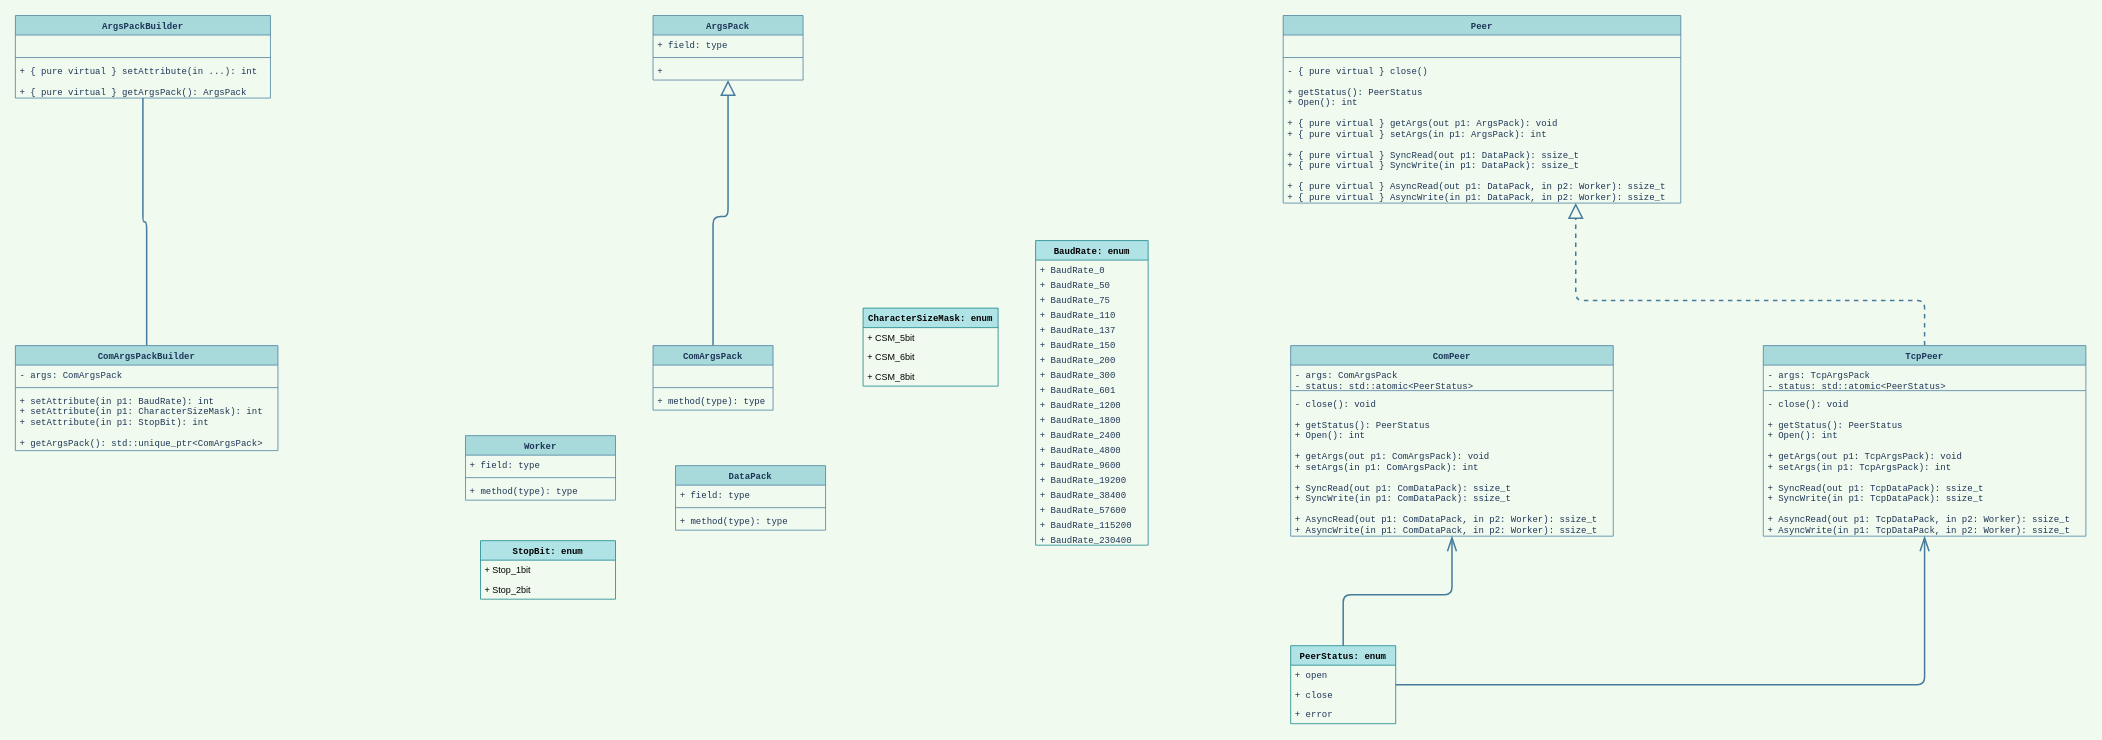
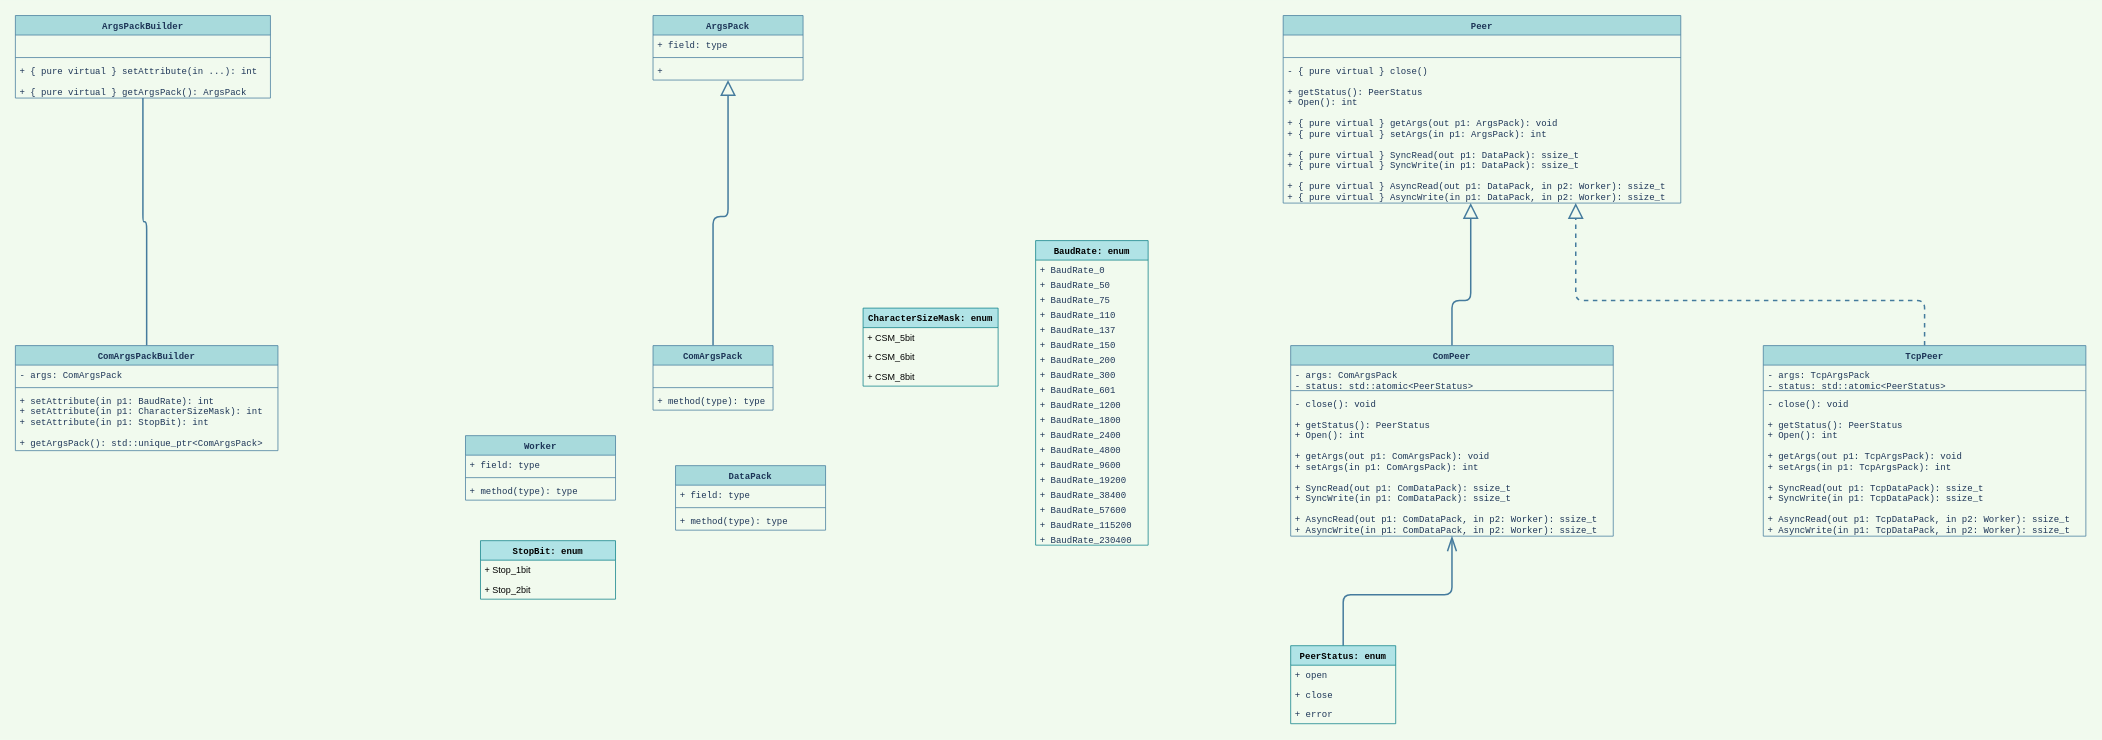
none -> (1470, 287)
(1731, 684) -> none
